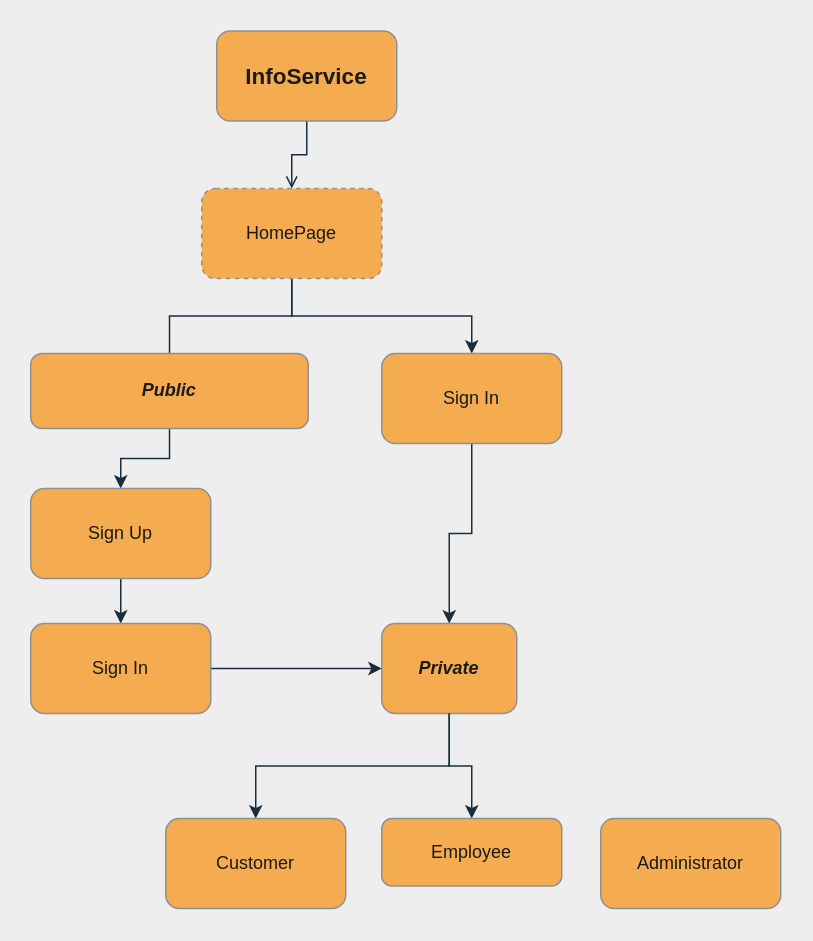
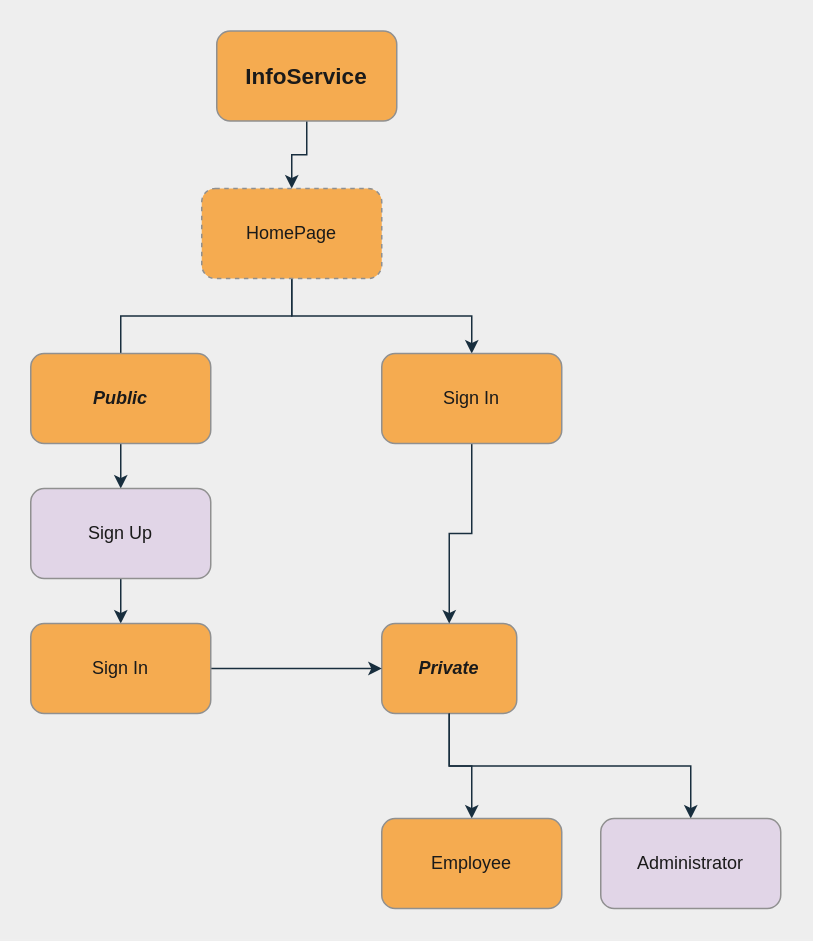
(292, 179) -> (292, 177)
(170, 391) -> (121, 398)
(121, 533) -> (121, 533)
(331, 766) -> none
none -> (604, 766)
(472, 852) -> (472, 863)
(256, 863) -> none
(691, 863) -> (691, 863)
